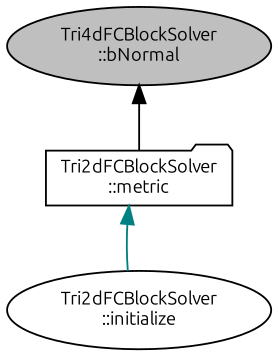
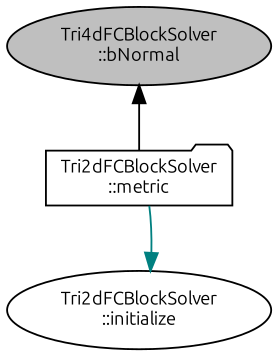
(127, 248) -> (151, 229)
